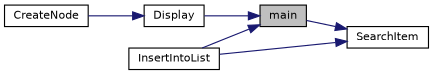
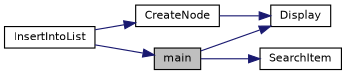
(226, 16) -> (230, 40)
(278, 48) -> (110, 27)
